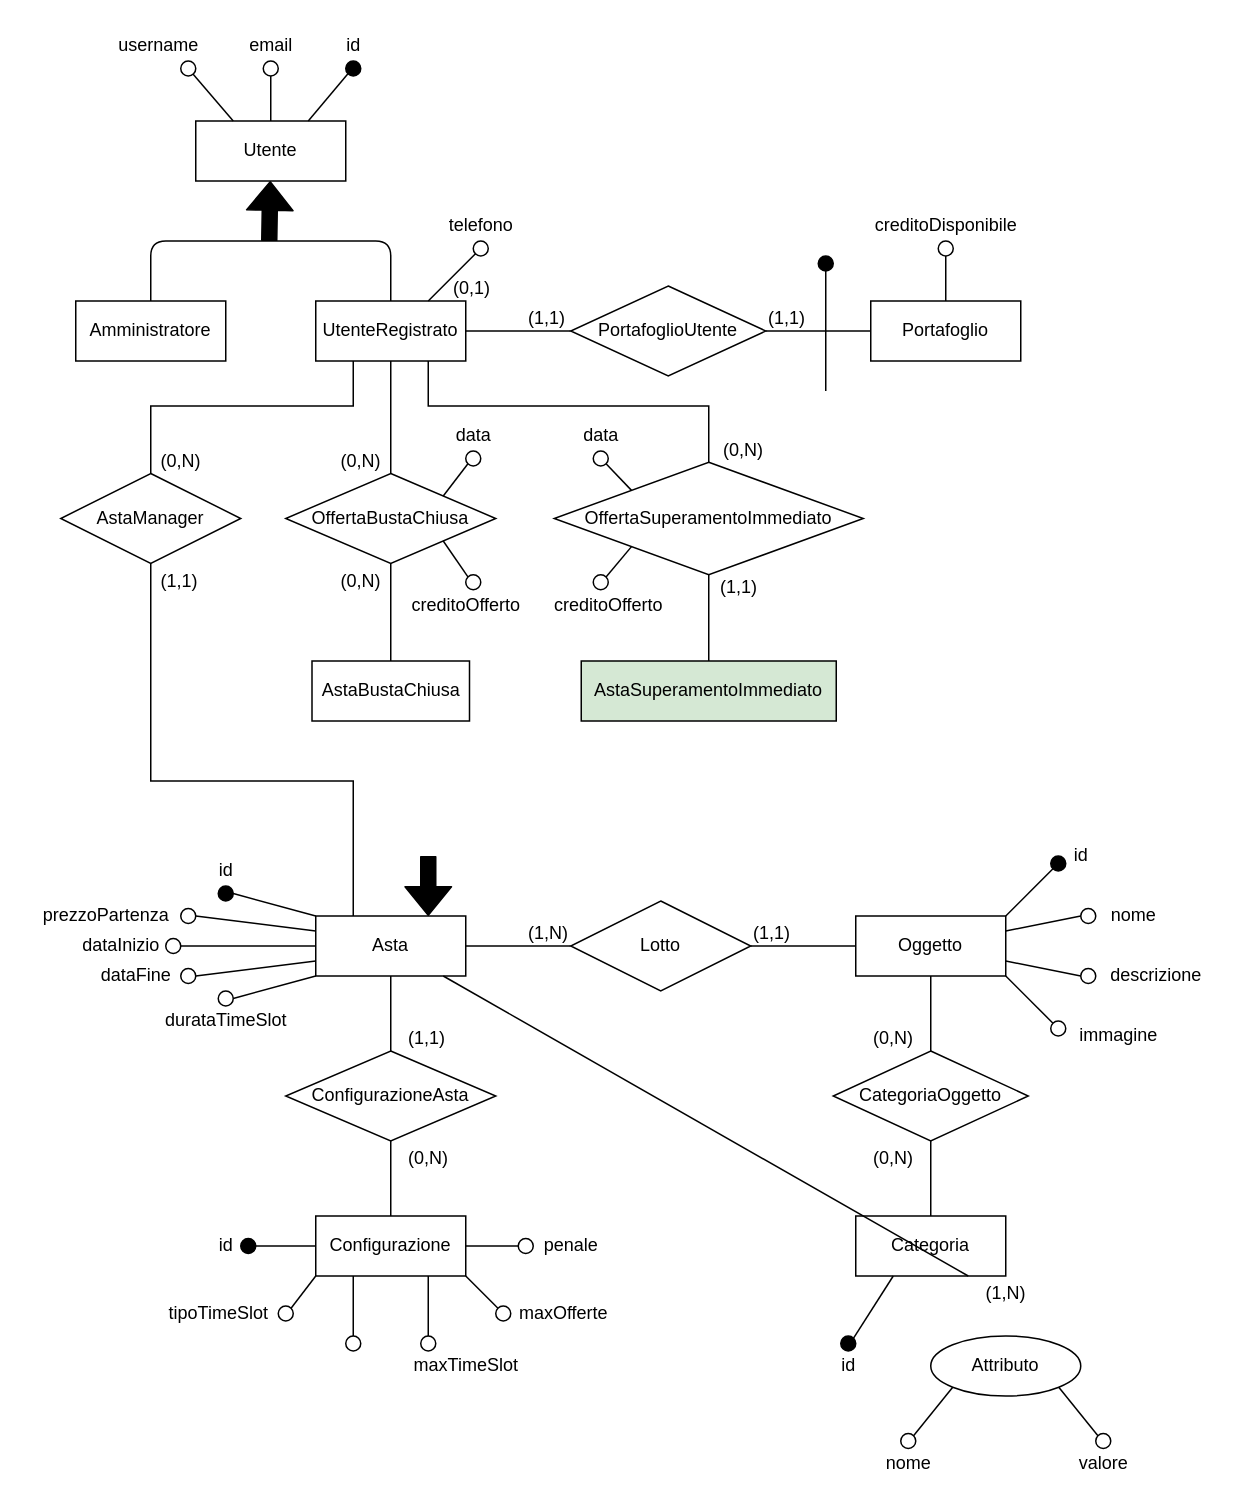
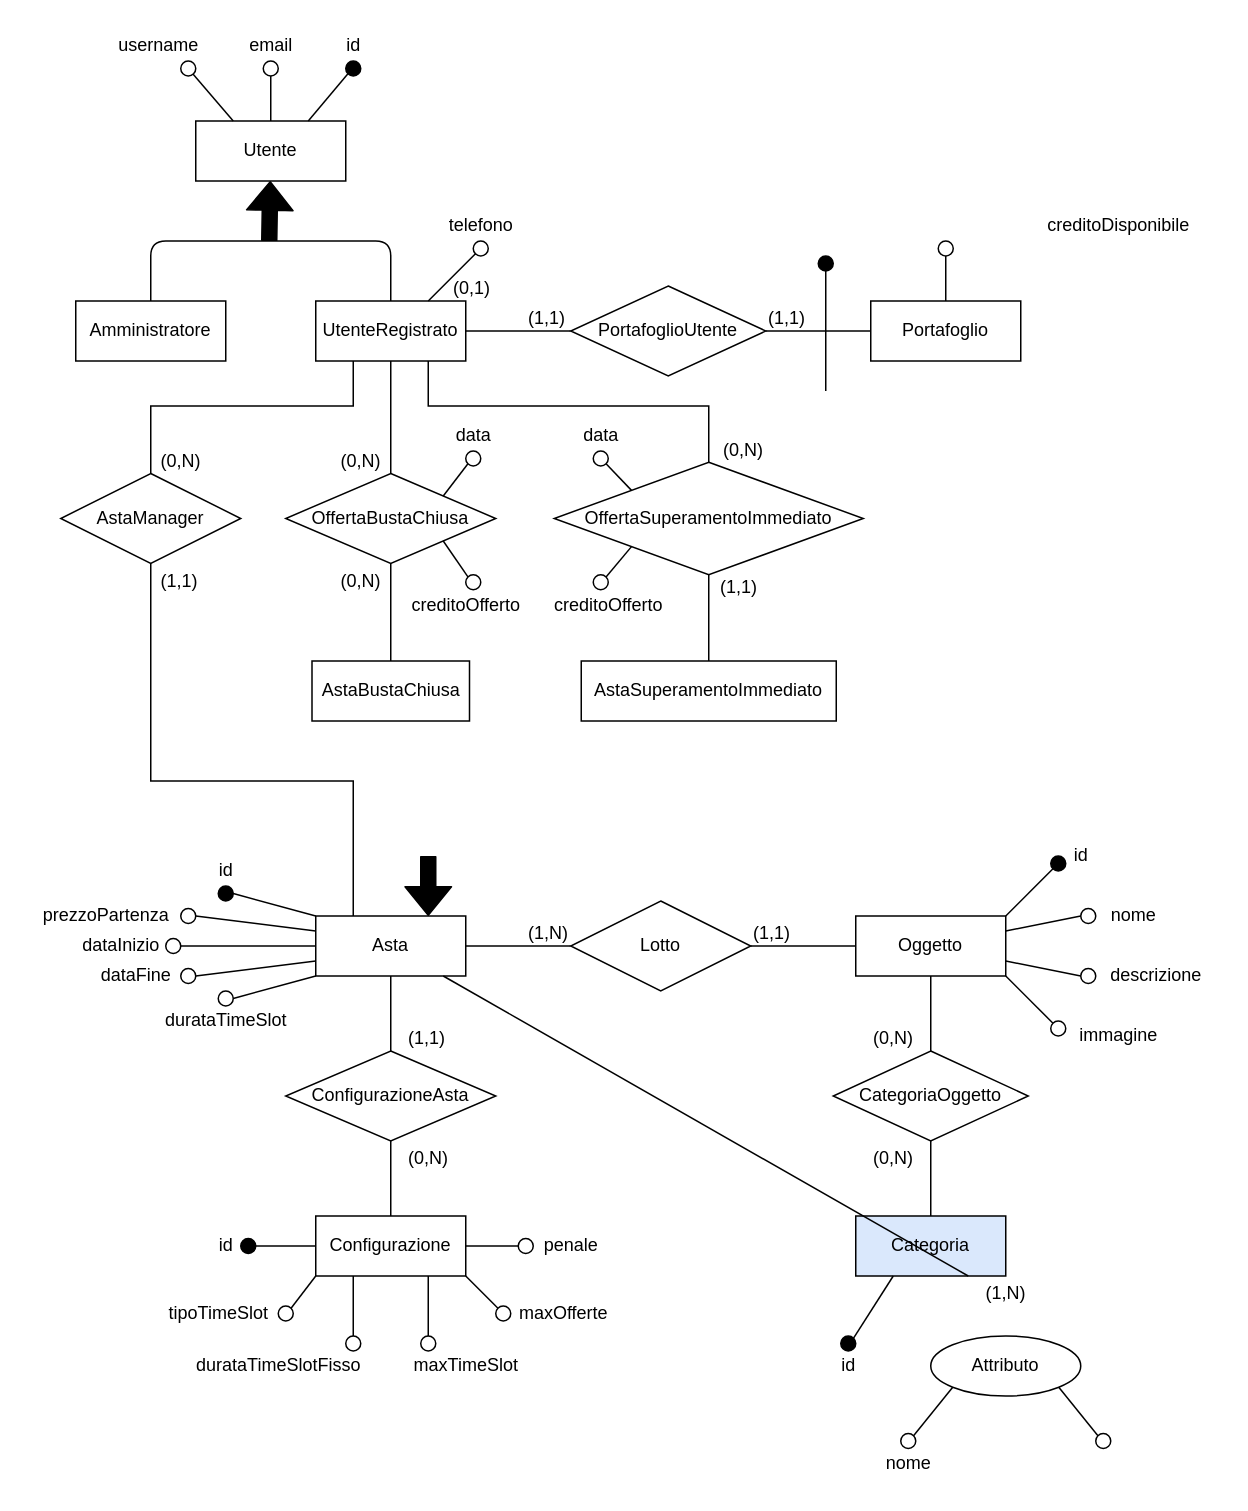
(946, 226) -> (1118, 226)
(709, 691) -> (709, 691)
(931, 1246) -> (931, 1246)
none -> (278, 1366)
(1103, 1463) -> none
